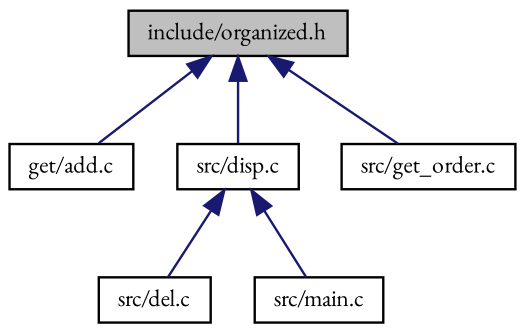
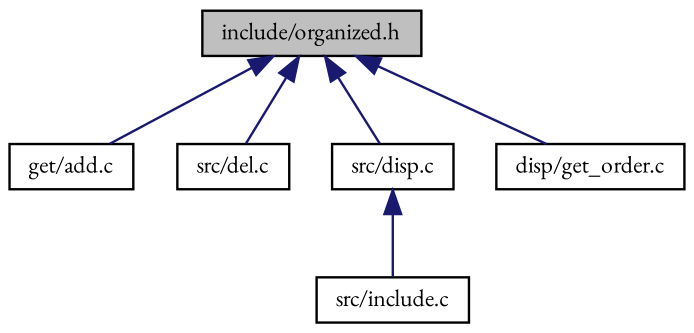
(428, 167) -> (590, 167)
(190, 244) -> (266, 111)
(319, 300) -> (393, 300)
